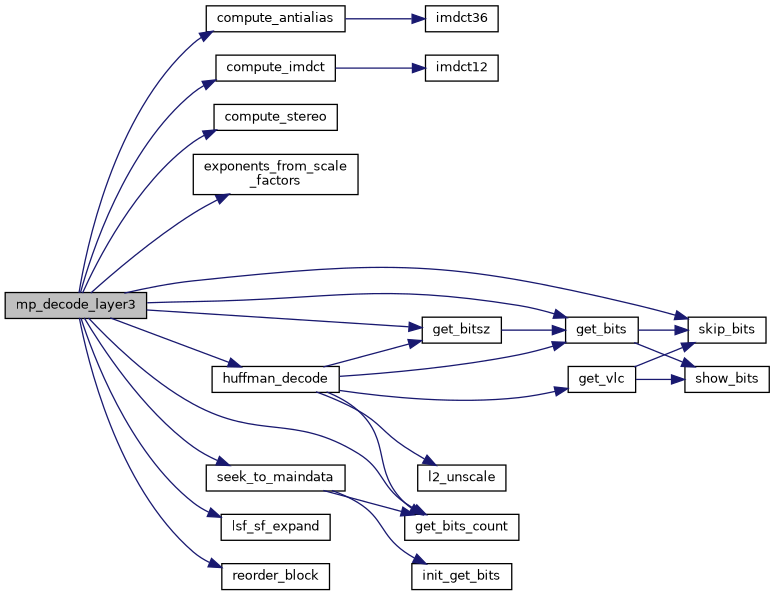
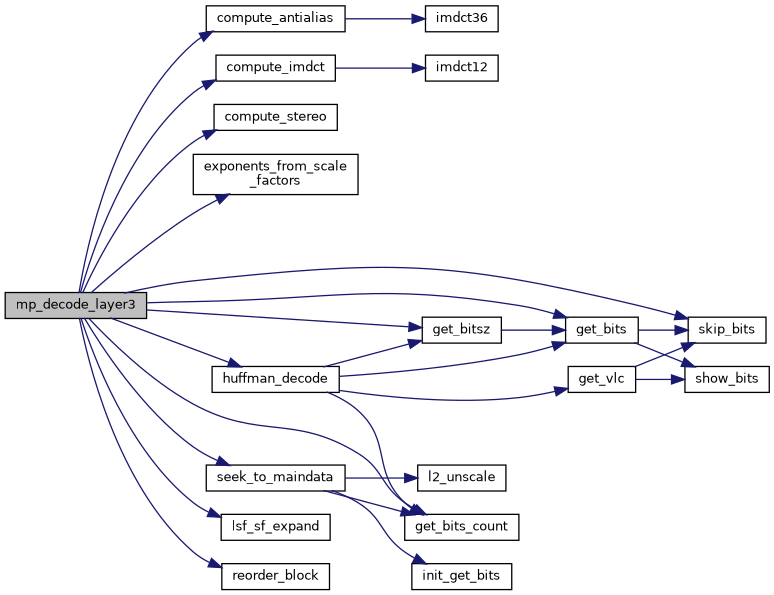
(380, 427) -> (372, 478)
